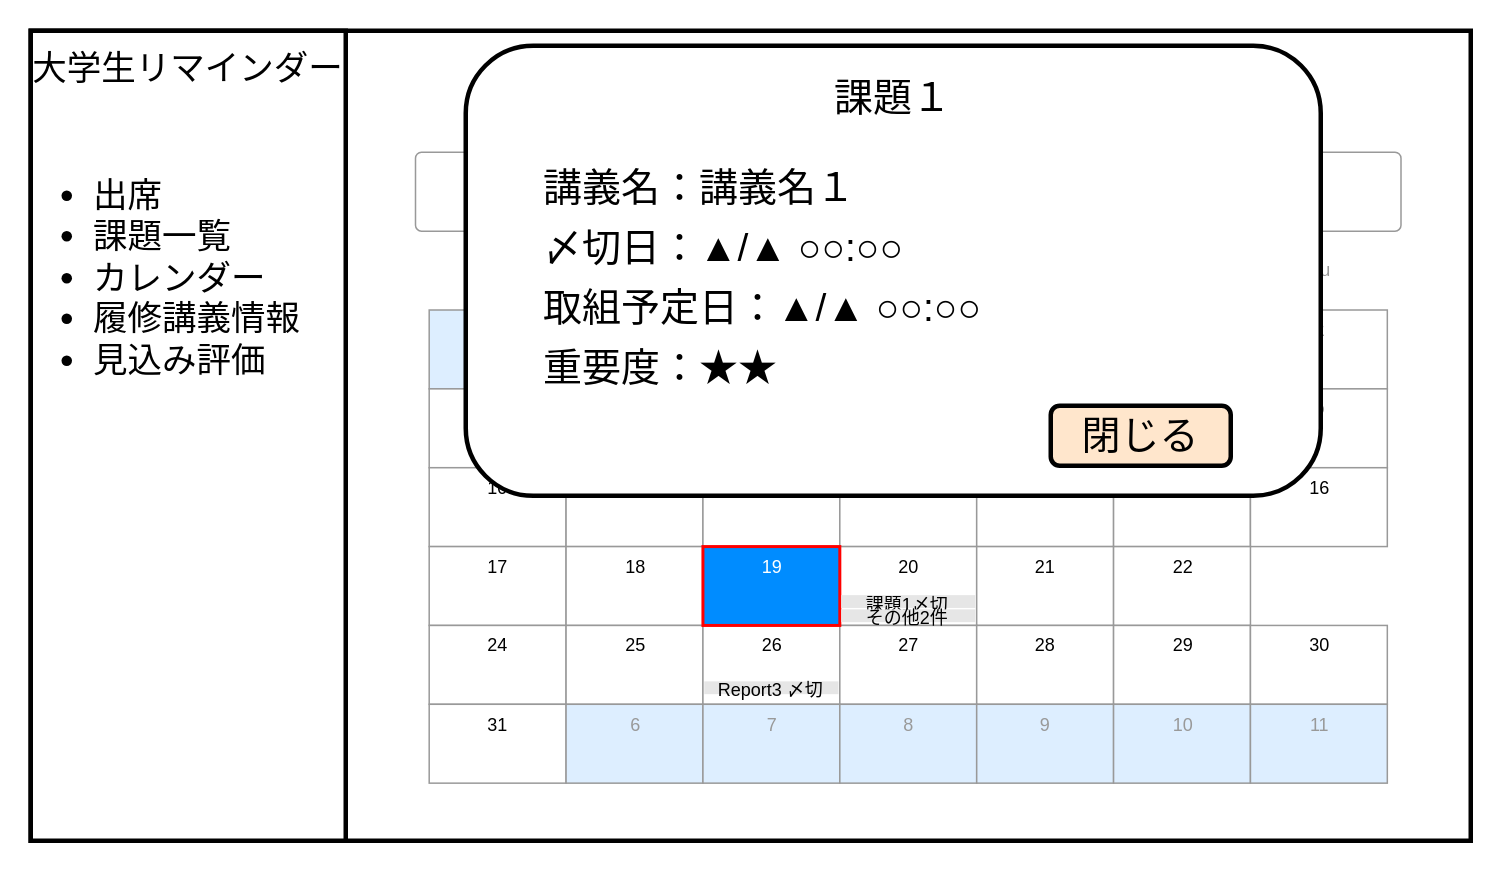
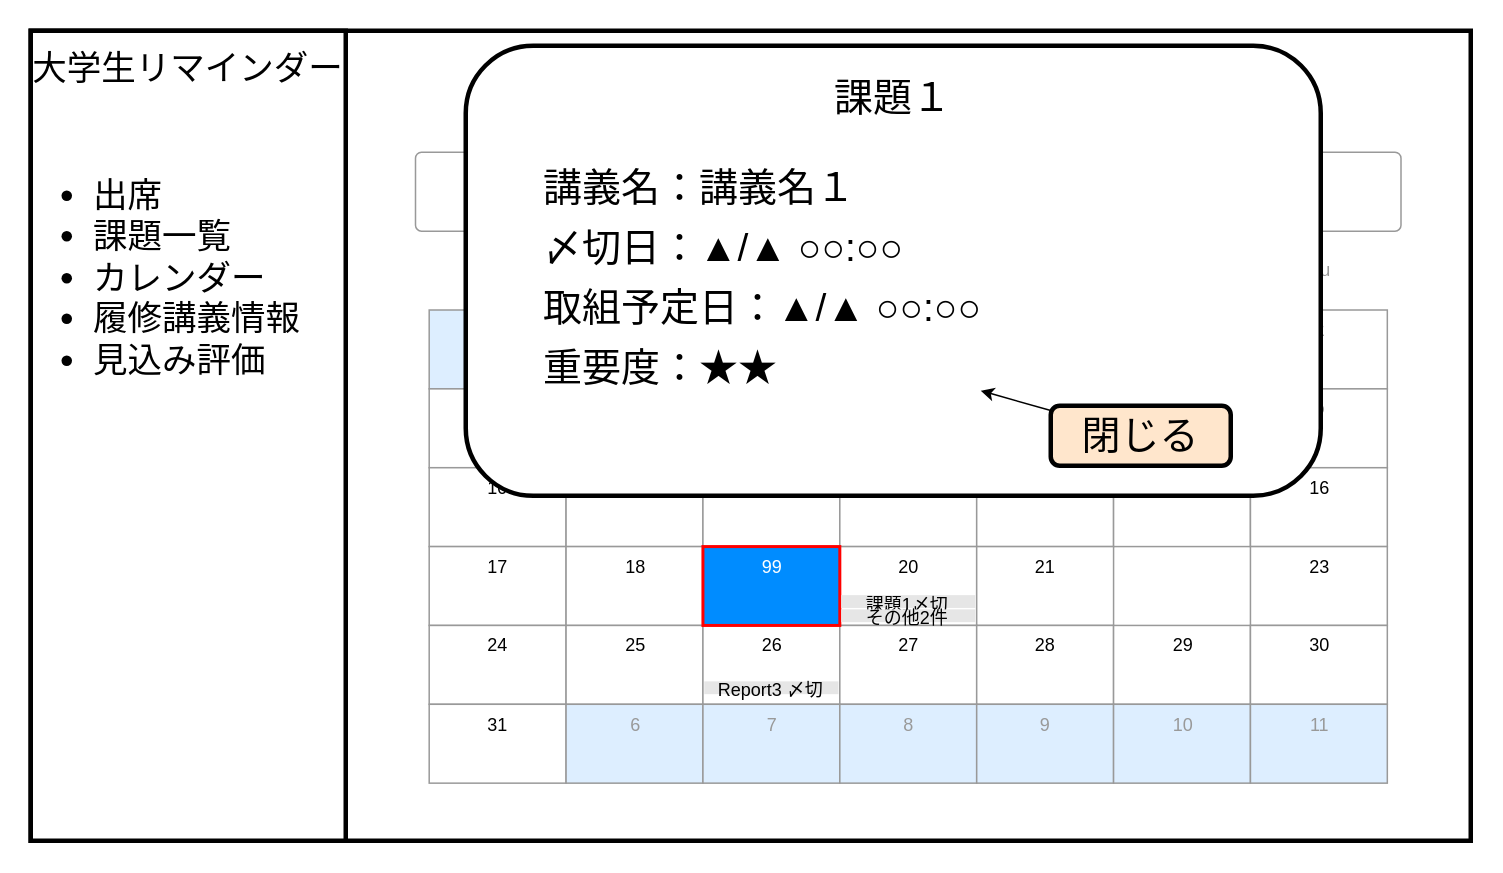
none -> (1021, 402)
(773, 568) -> (773, 568)
(1182, 586) -> none
none -> (1319, 586)
